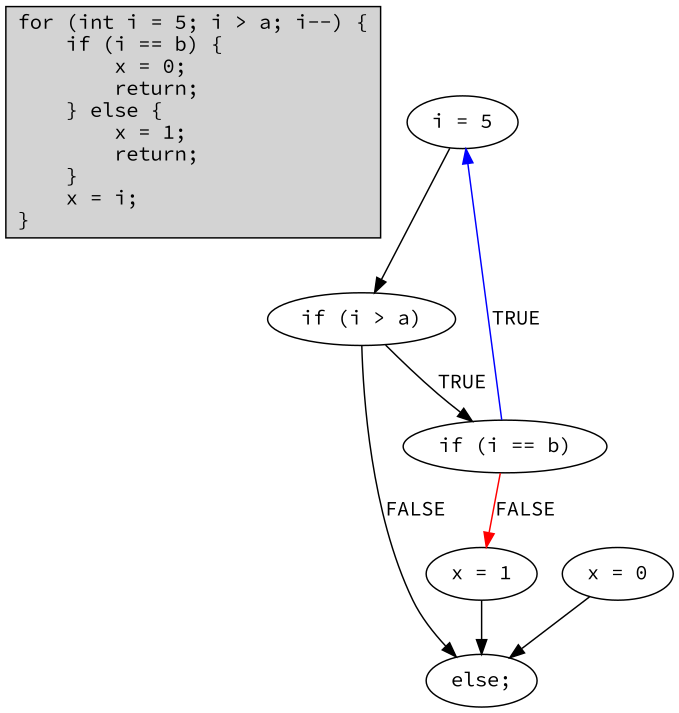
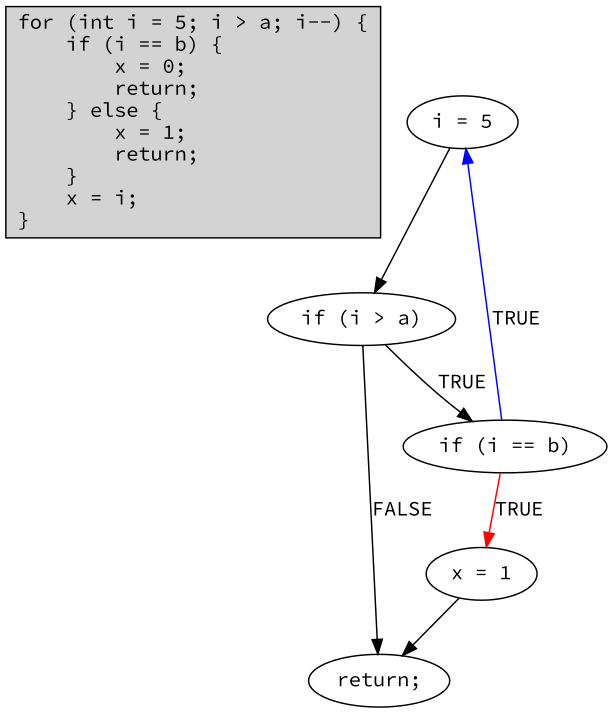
(526, 510) -> (520, 510)
(618, 574) -> none
(482, 681) -> (379, 681)
